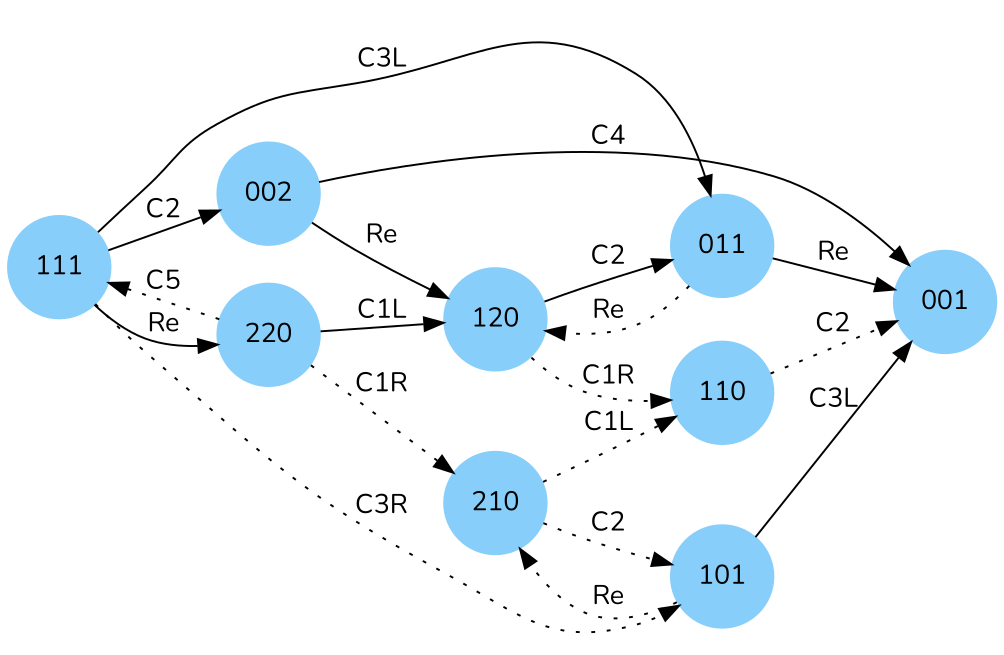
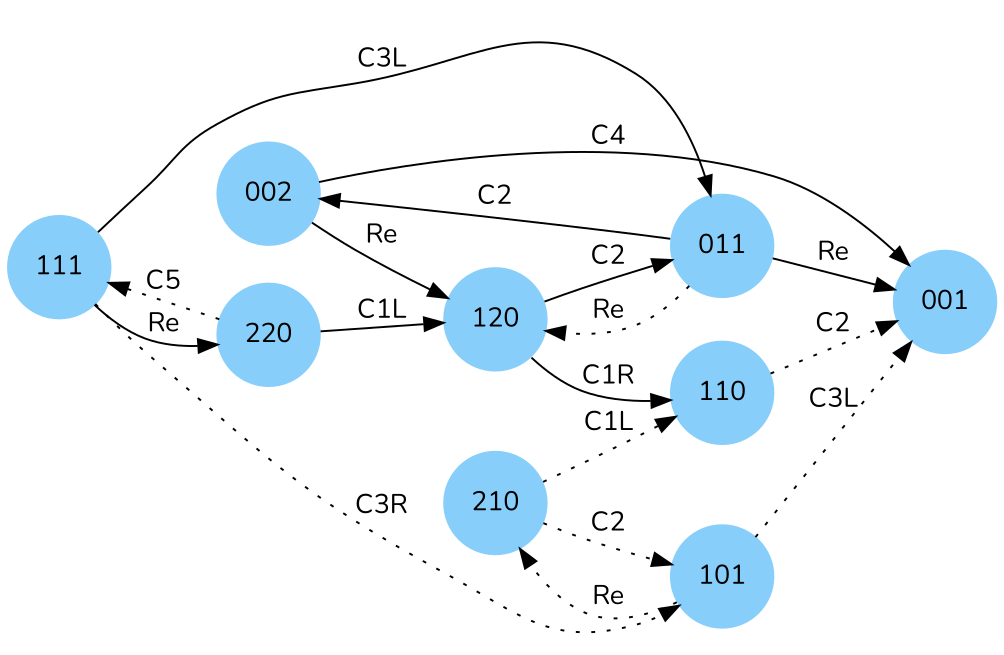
(155, 234) -> (505, 219)
(586, 392) -> (586, 392)
(374, 413) -> none
(827, 447) -> (827, 447)
